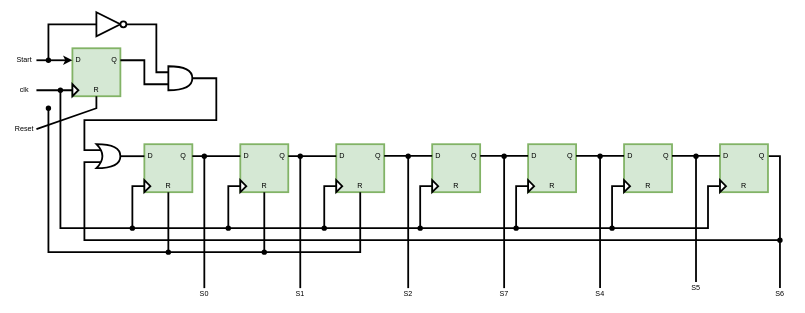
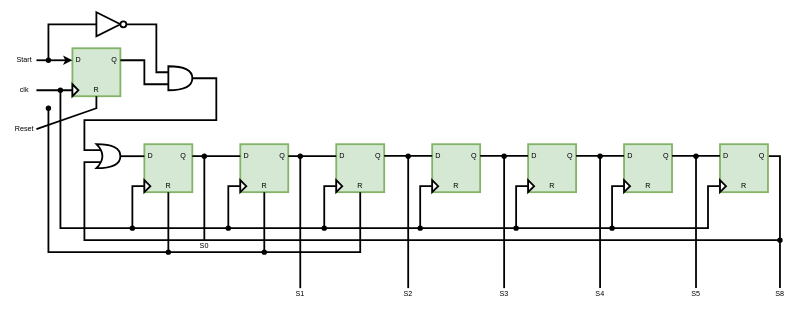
(696, 288) -> (696, 294)
(204, 294) -> (204, 246)
(504, 294) -> (504, 294)
(780, 294) -> (780, 294)
